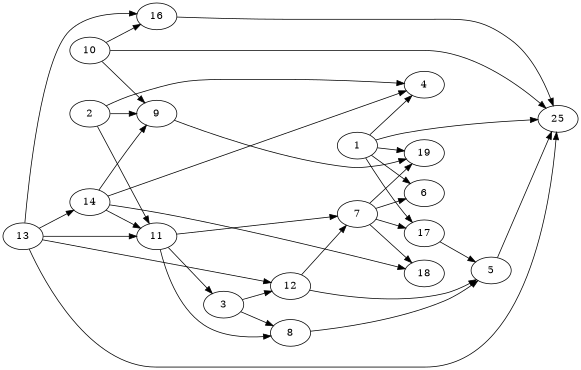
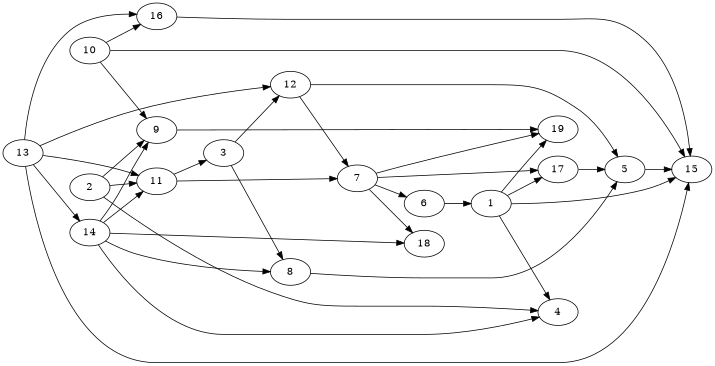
(558, 119) -> (692, 169)
(389, 168) -> (454, 204)
(194, 316) -> (182, 264)
